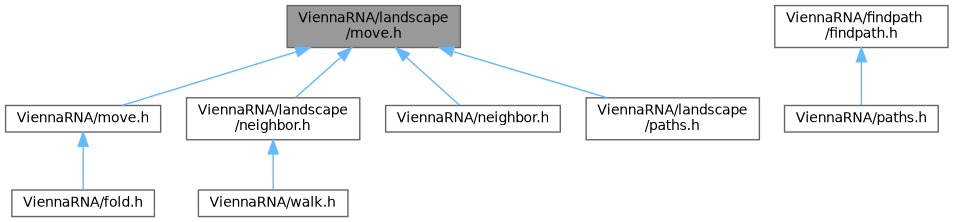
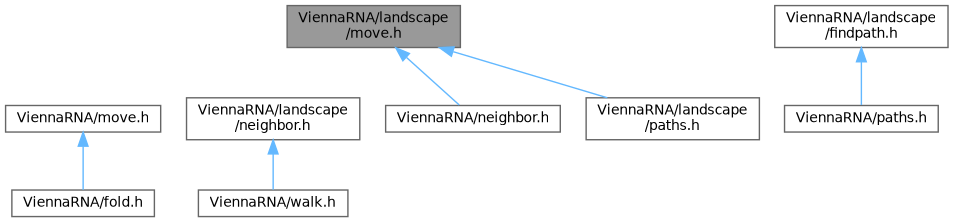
(861, 27) -> (861, 27)
(318, 77) -> none
(209, 79) -> none
